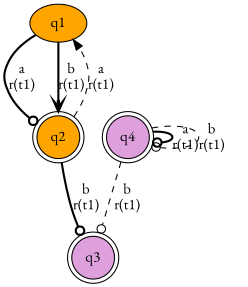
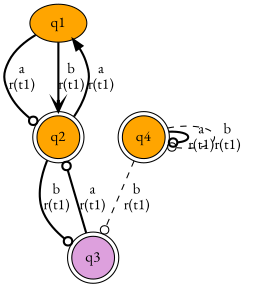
(88, 83) -> (88, 83)
(128, 137) -> (144, 137)
none -> (77, 202)
